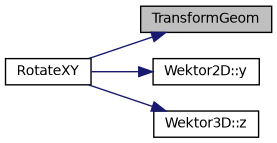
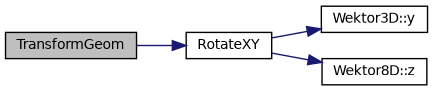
(121, 48) -> (154, 46)
(206, 72) -> (374, 19)
(206, 124) -> (374, 72)
